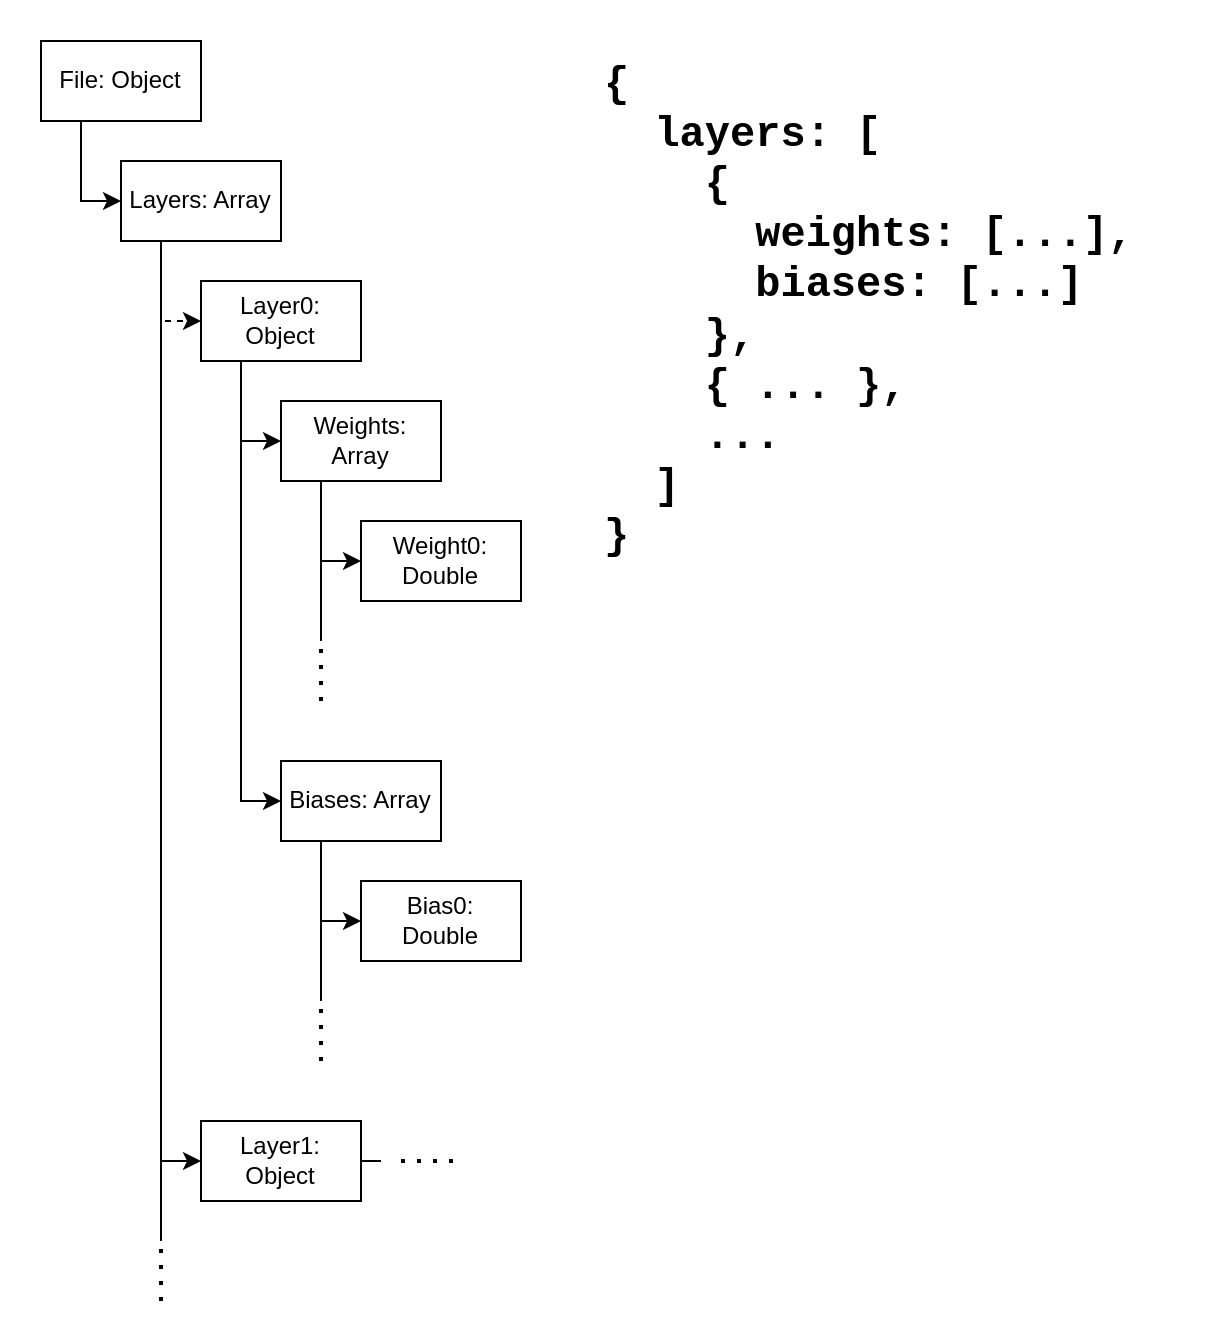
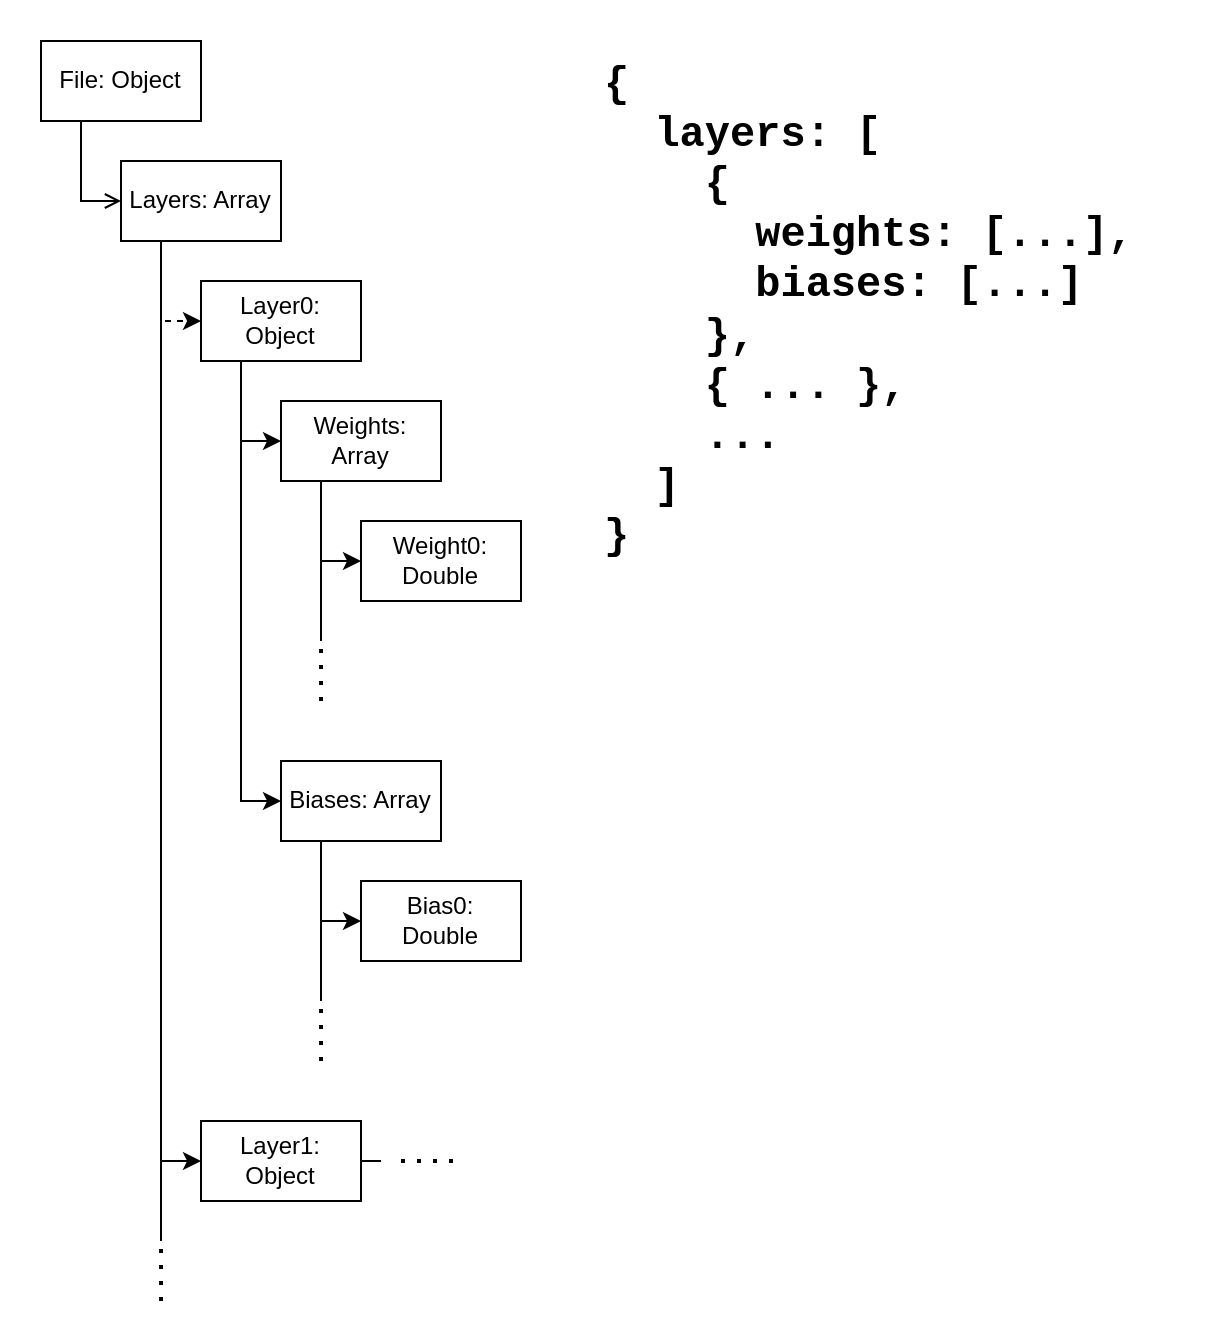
(106, 201) -> (109, 201)
